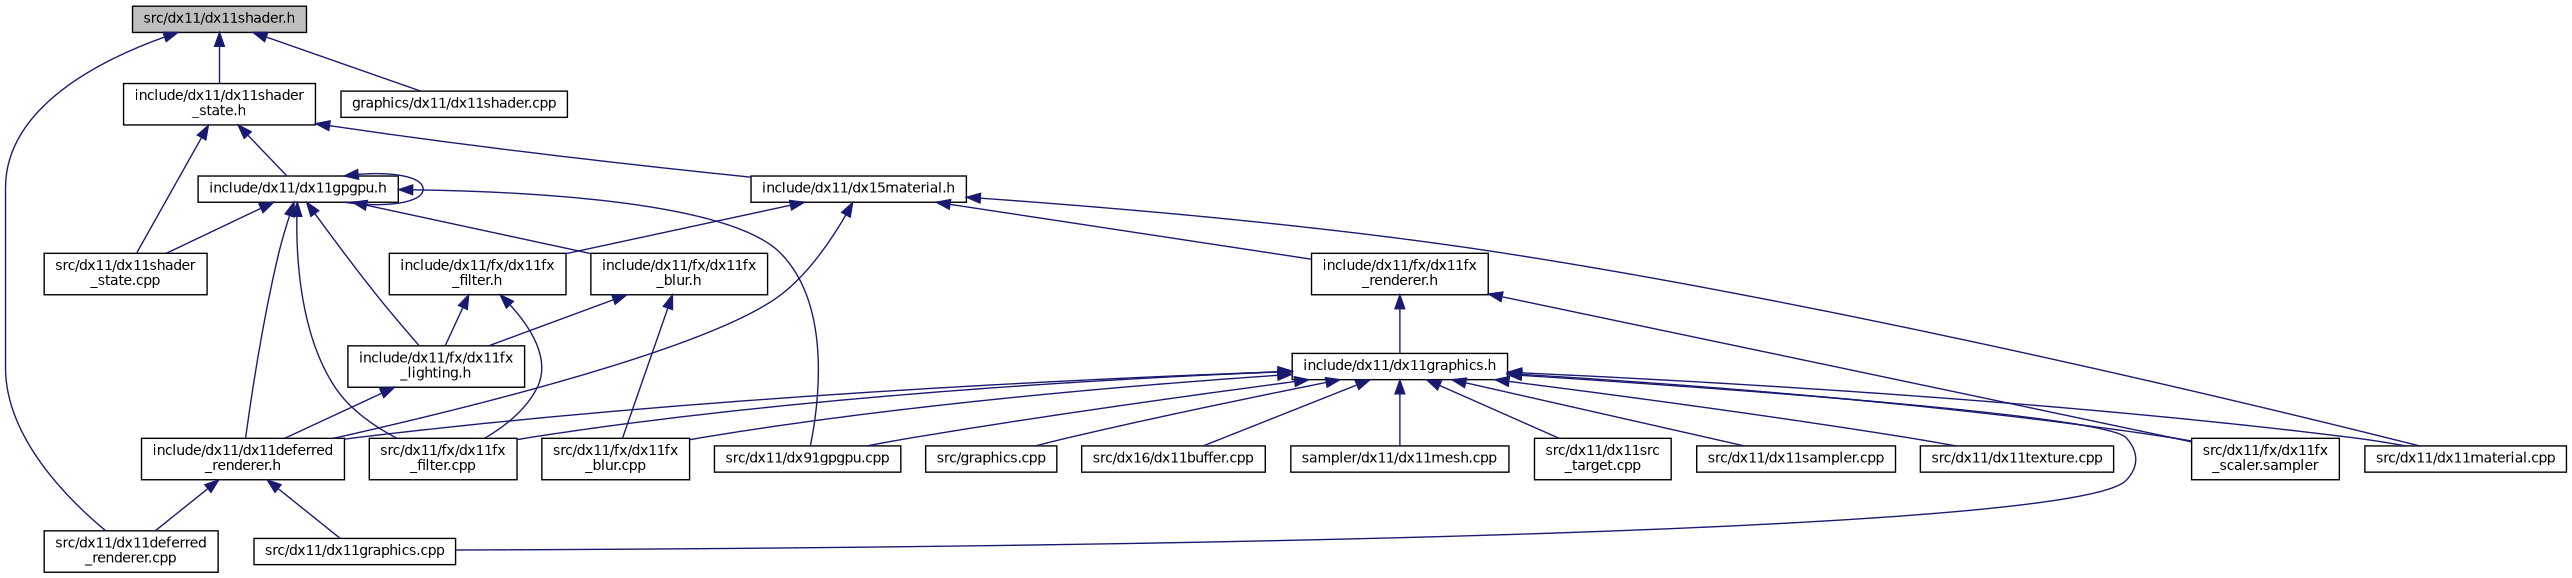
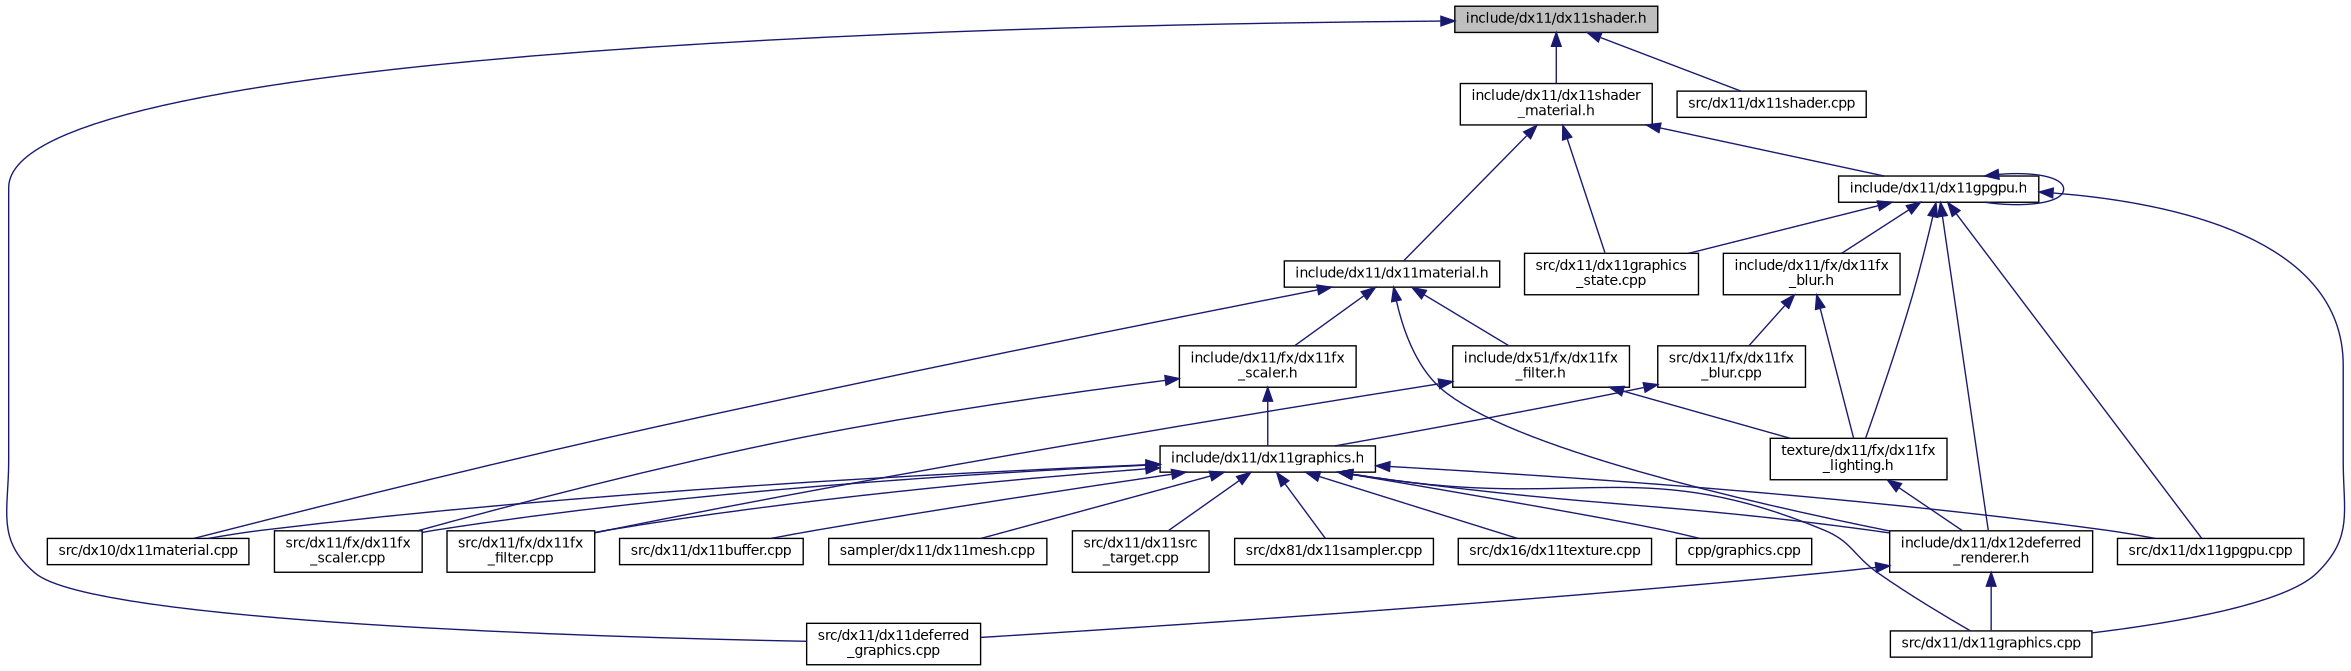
(220, 19) -> (1556, 19)
(220, 104) -> (1556, 104)
(454, 104) -> (1772, 104)
(859, 189) -> (1392, 274)
(126, 274) -> (1612, 274)
(478, 274) -> (1541, 367)
(1400, 274) -> (1268, 367)
(314, 344) -> (2343, 406)
(436, 367) -> (1859, 459)
(983, 401) -> (1505, 415)
(243, 459) -> (1991, 552)
(808, 459) -> (2211, 552)
(991, 459) -> (1744, 552)
(1173, 459) -> (711, 552)
(1796, 459) -> (1334, 552)
(2017, 459) -> (1555, 552)
(2265, 459) -> (348, 552)
(2466, 459) -> (148, 552)
(131, 552) -> (894, 644)
